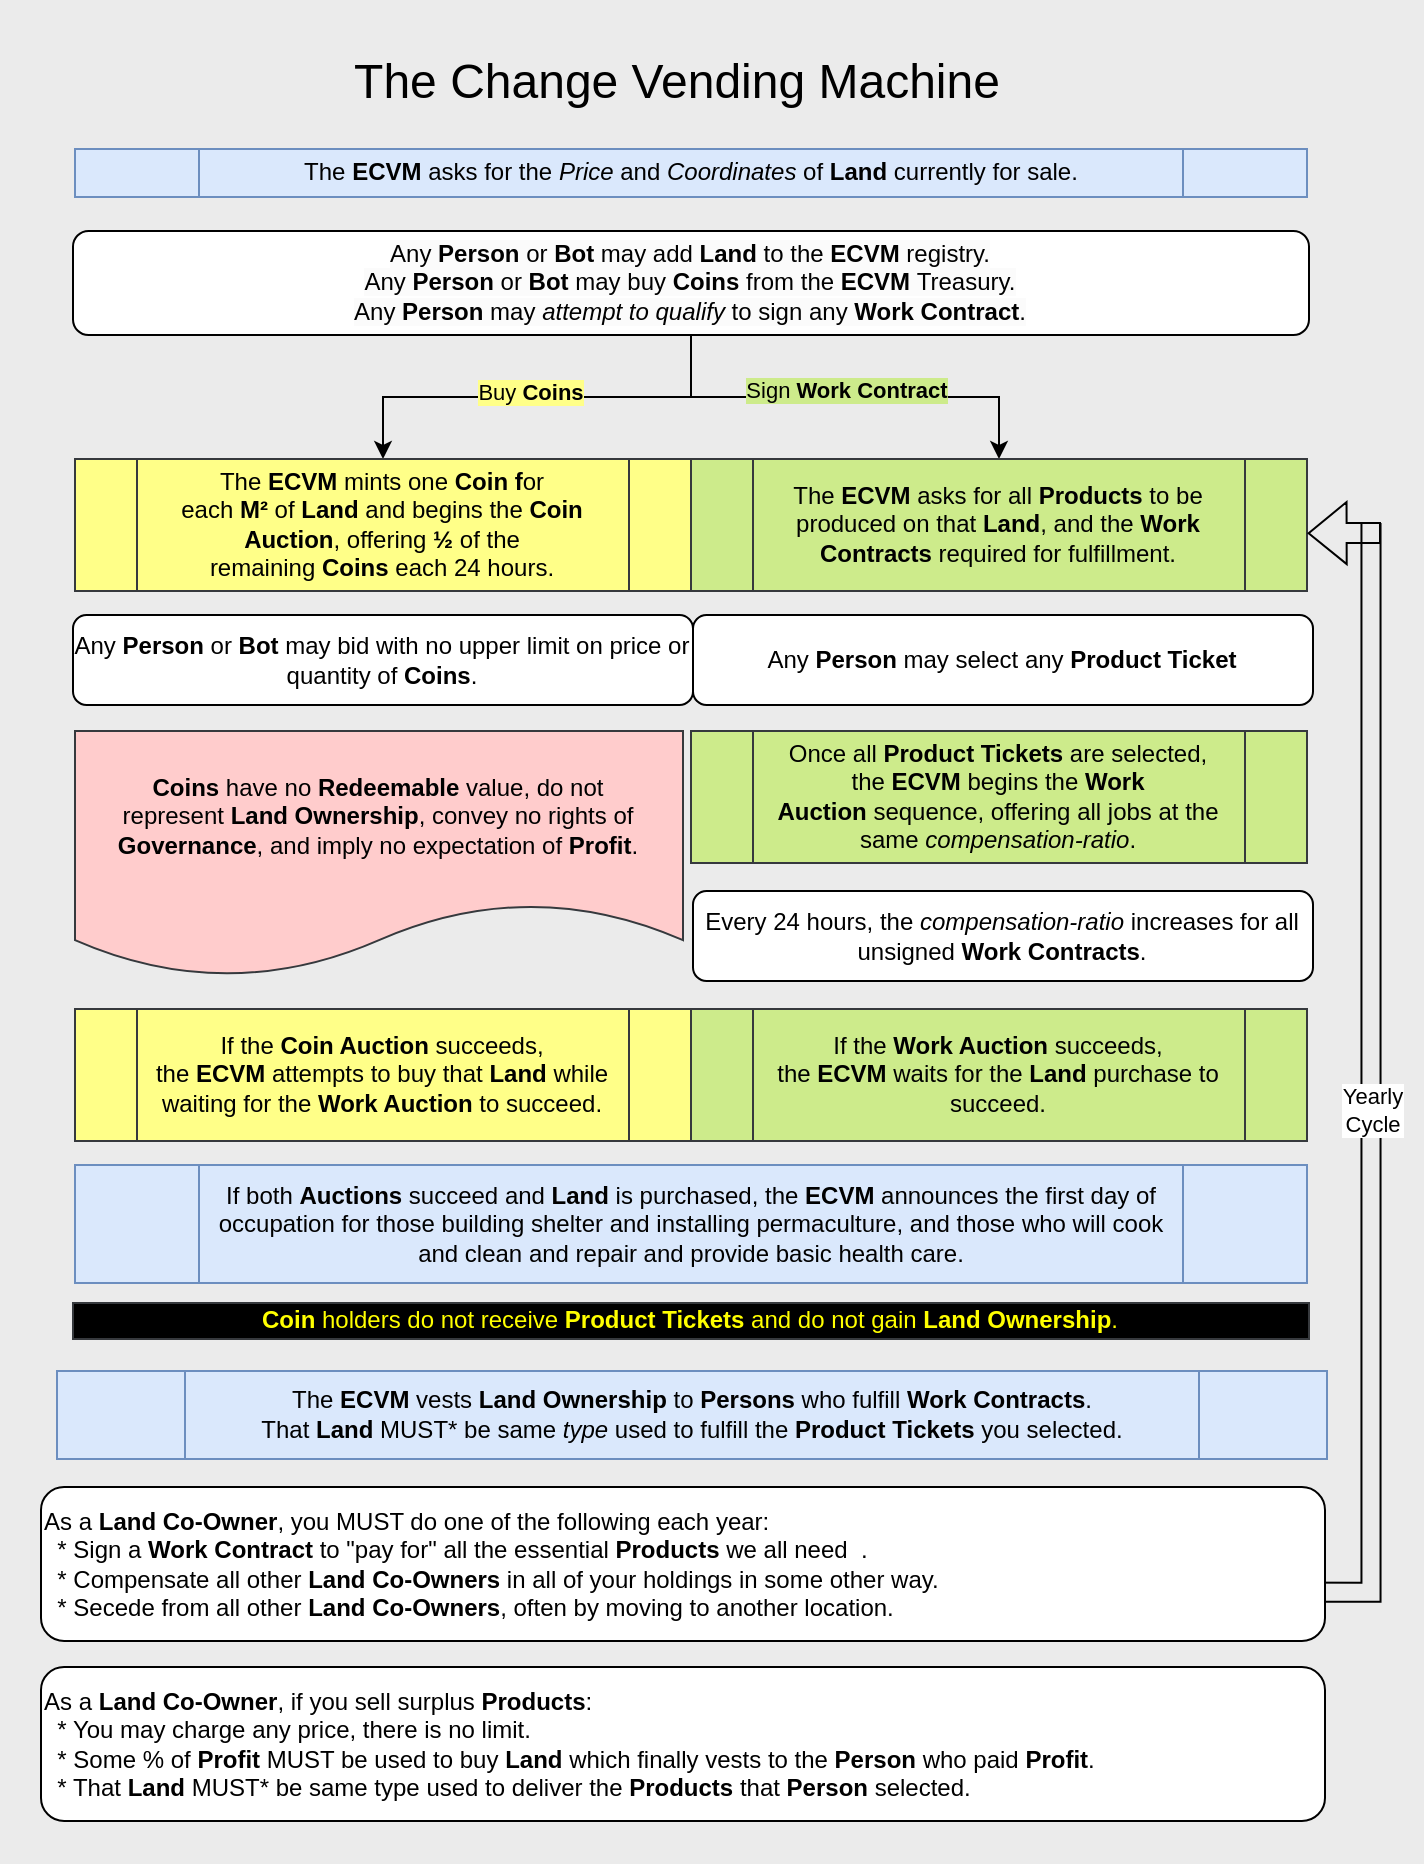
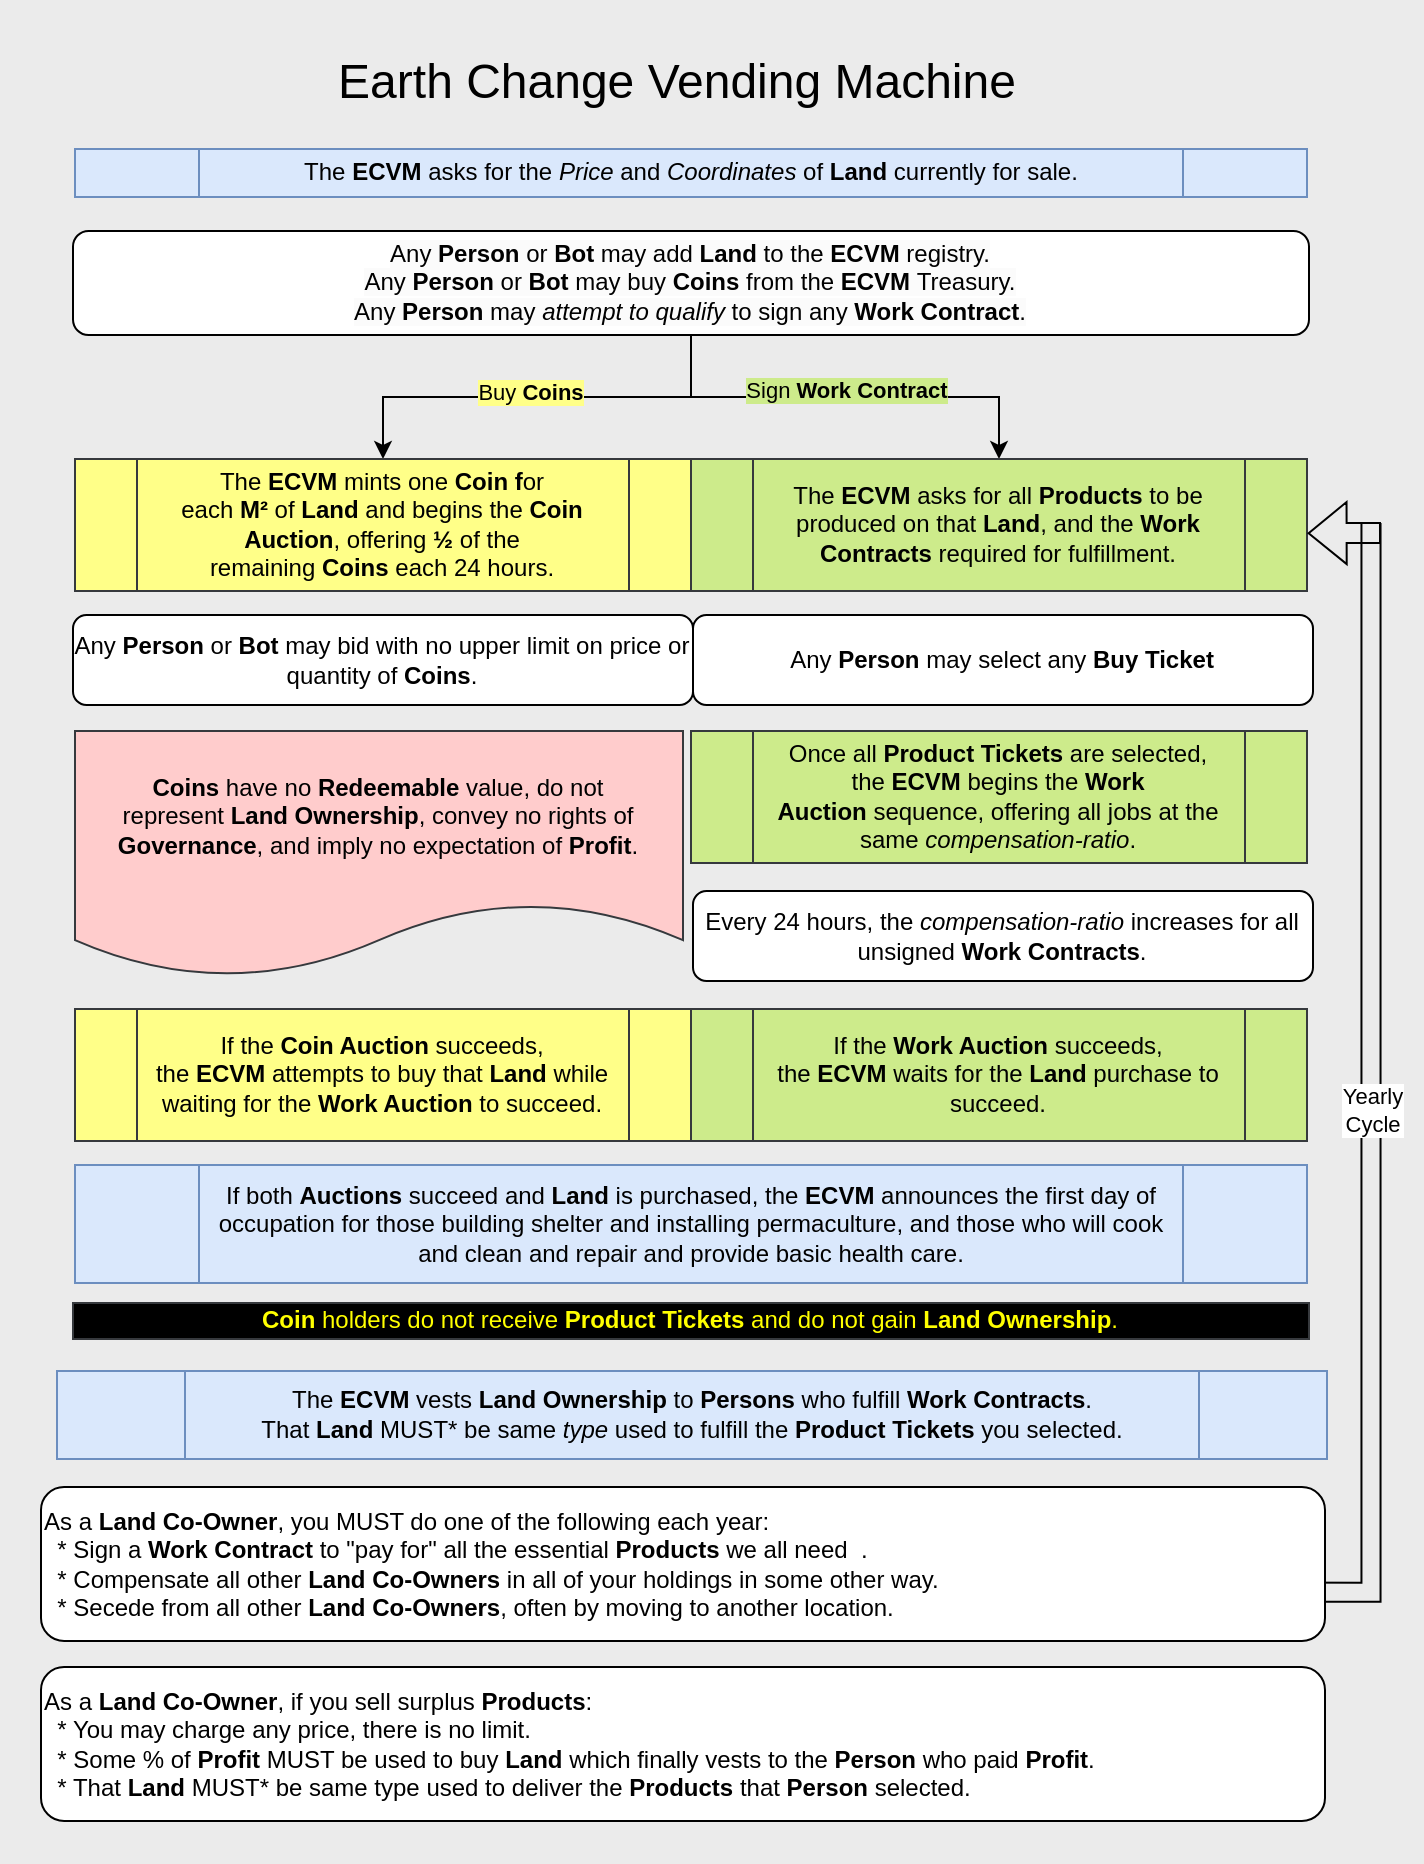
(678, 83) -> (678, 83)
(1003, 661) -> (1003, 661)
